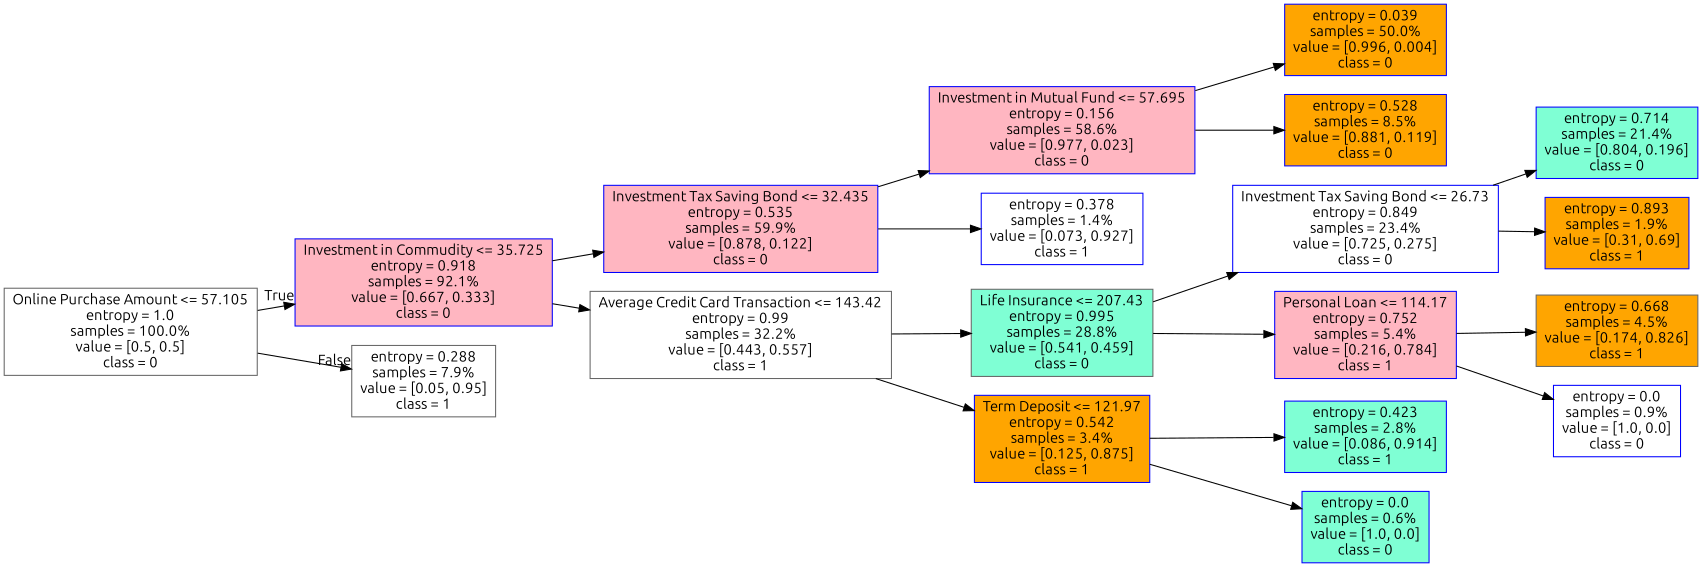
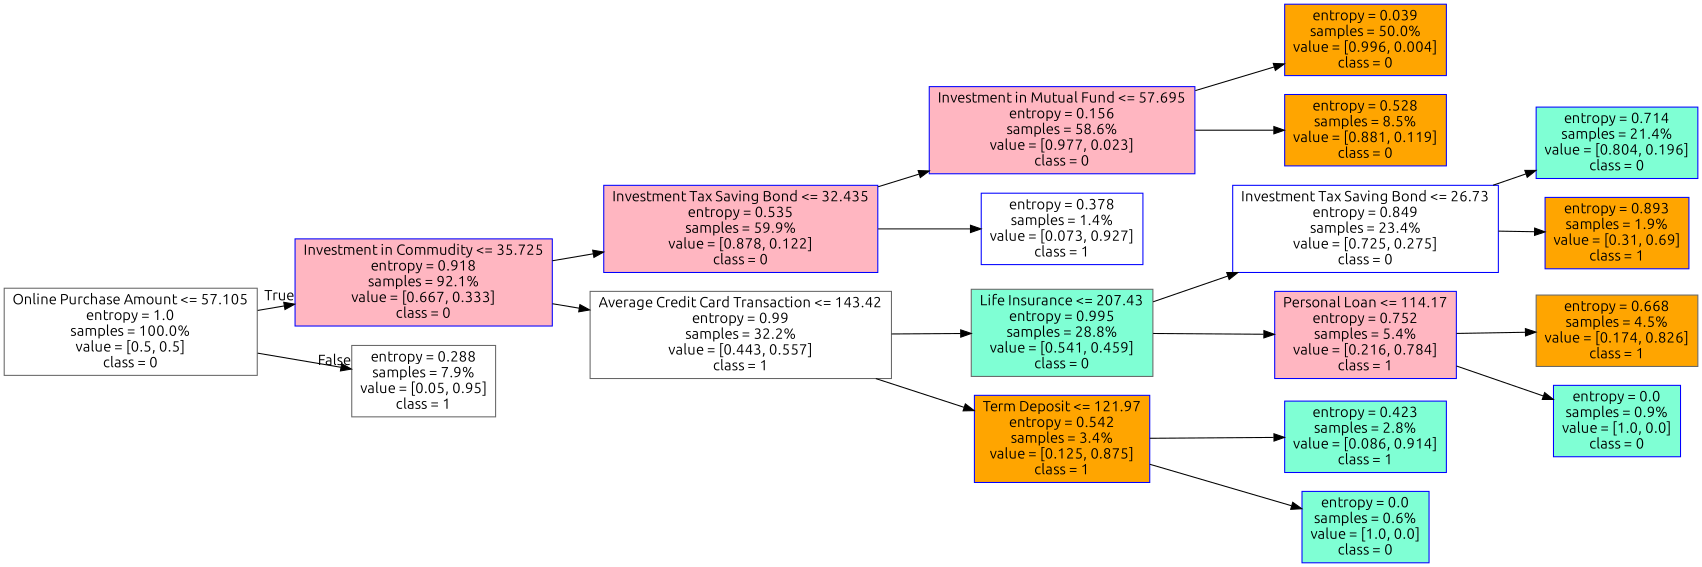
(1617, 421) -> (1617, 421)
